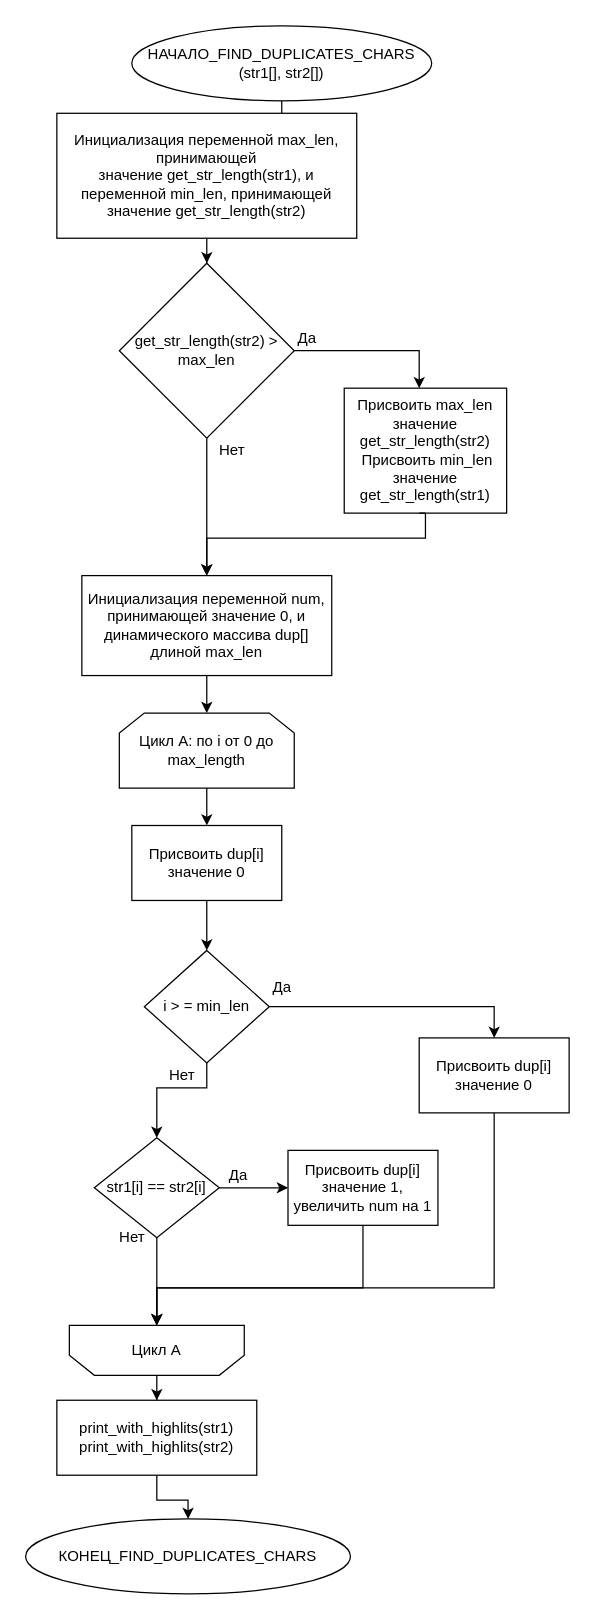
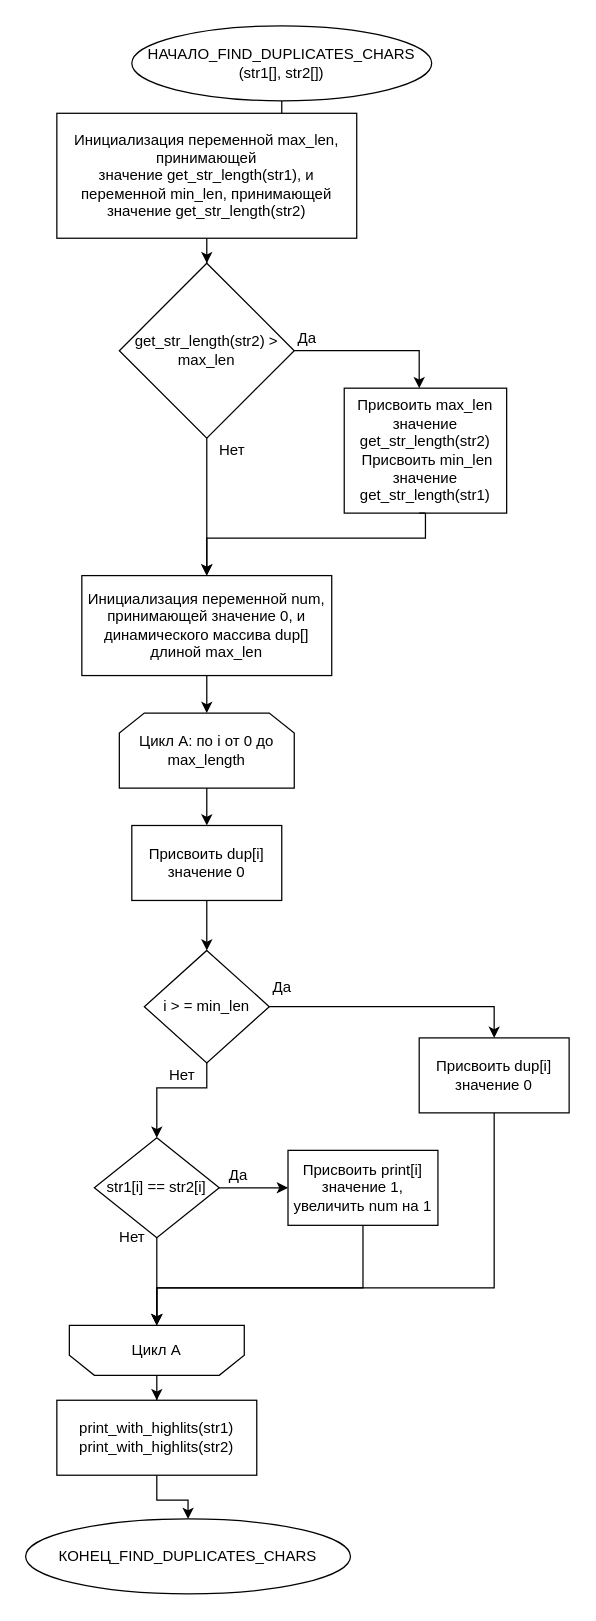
(363, 1188) -> (363, 1188)
